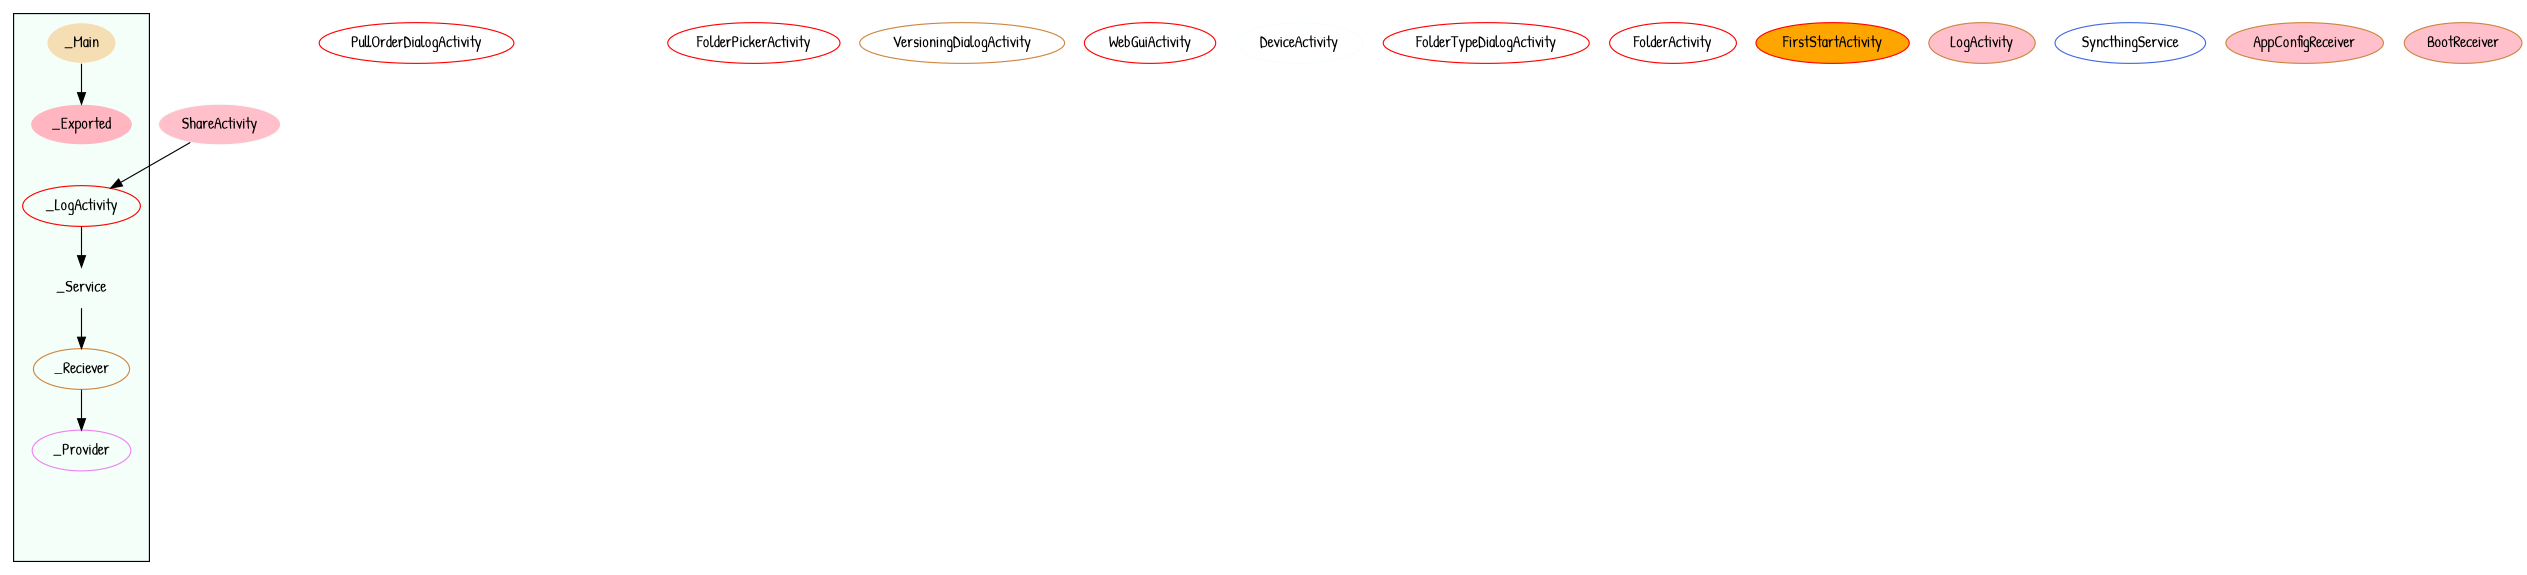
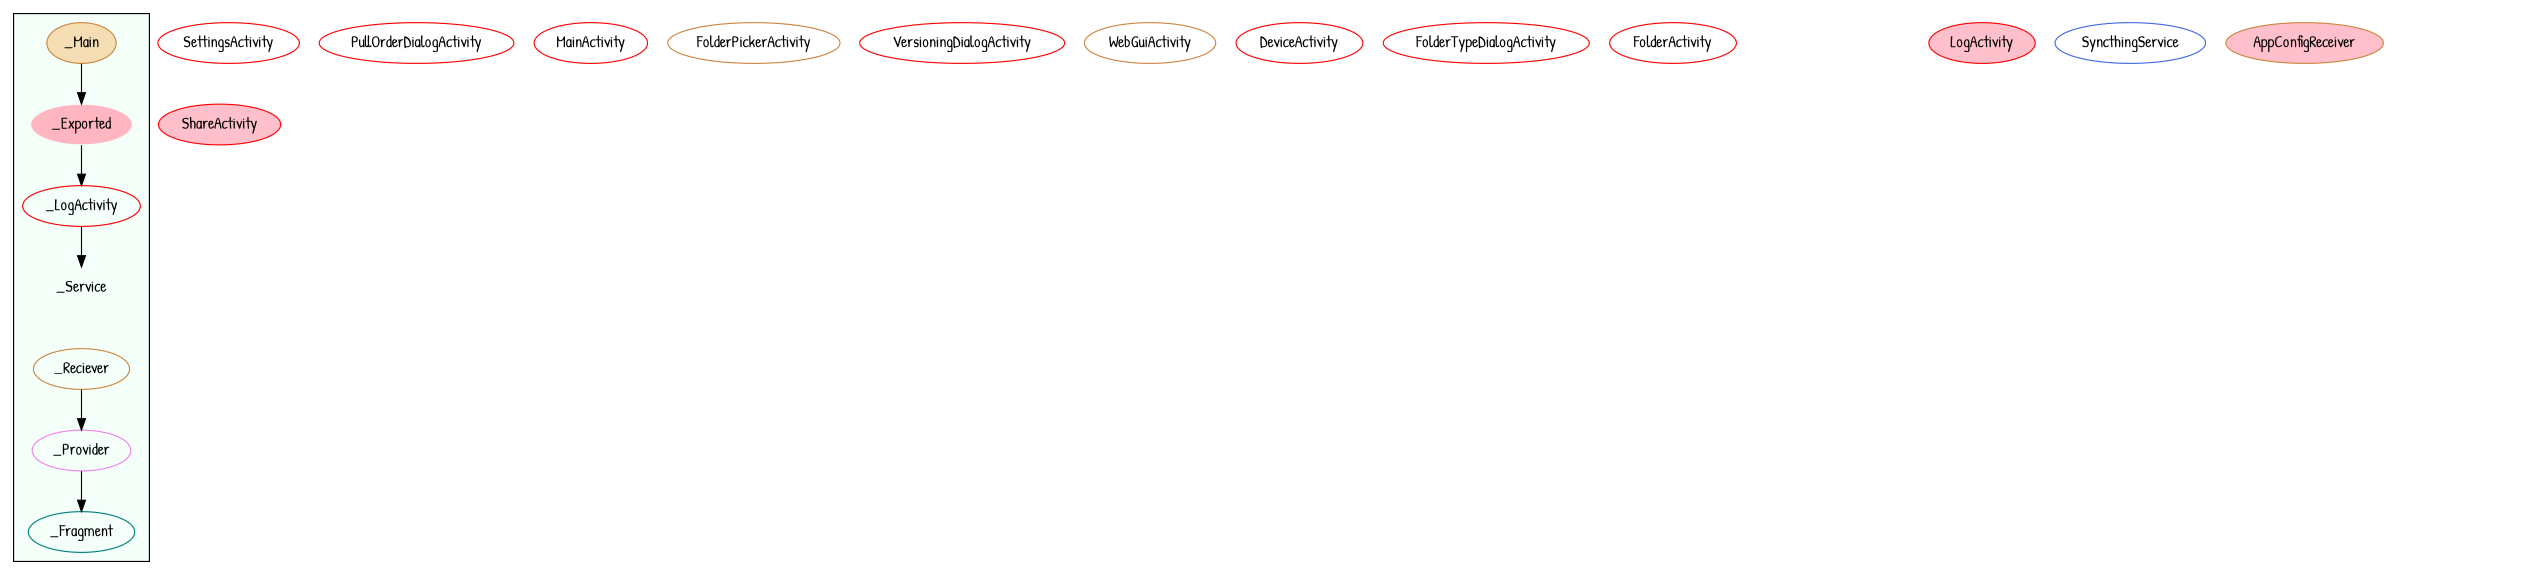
(82, 43) -> (82, 43)
none -> (229, 43)
none -> (591, 43)
(754, 43) -> (754, 43)
(962, 43) -> (962, 43)
(1150, 43) -> (1150, 43)
(1299, 43) -> (1299, 43)
(1833, 43) -> none
(1982, 43) -> (1982, 43)
(2463, 43) -> none
(220, 125) -> (220, 125)
(157, 161) -> (82, 160)
(82, 323) -> none
none -> (82, 532)
